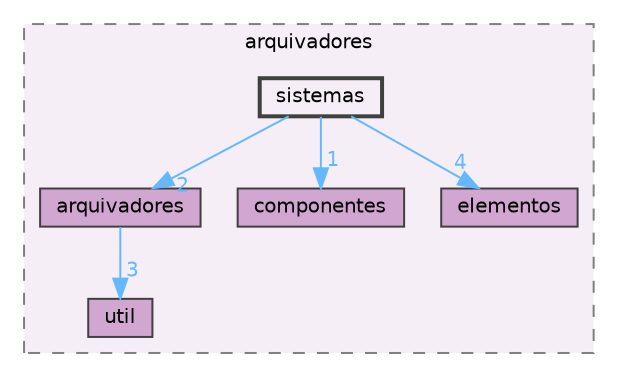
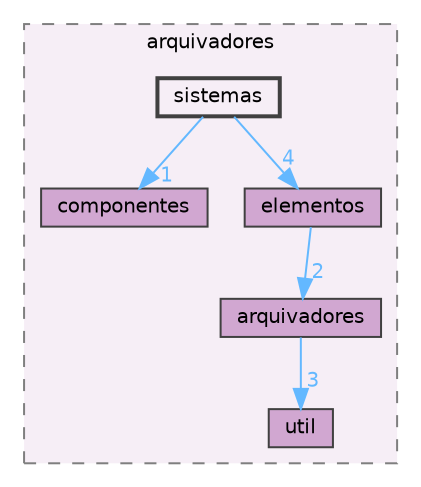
(230, 147) -> (308, 253)
